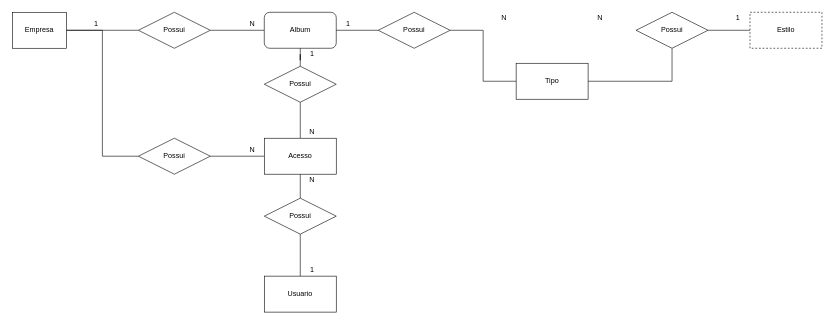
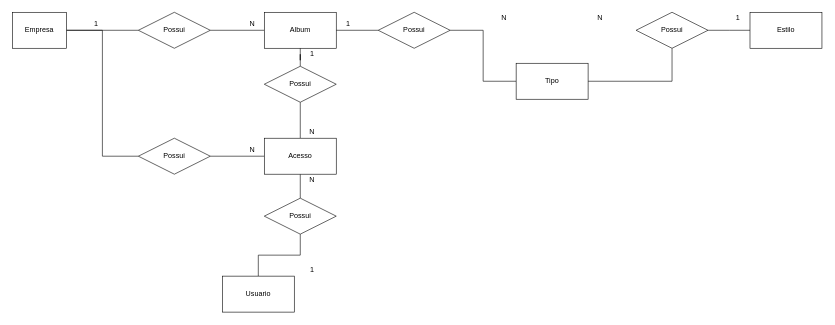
(300, 30) -> (300, 30)
(786, 30) -> (786, 30)
(300, 294) -> (258, 294)
